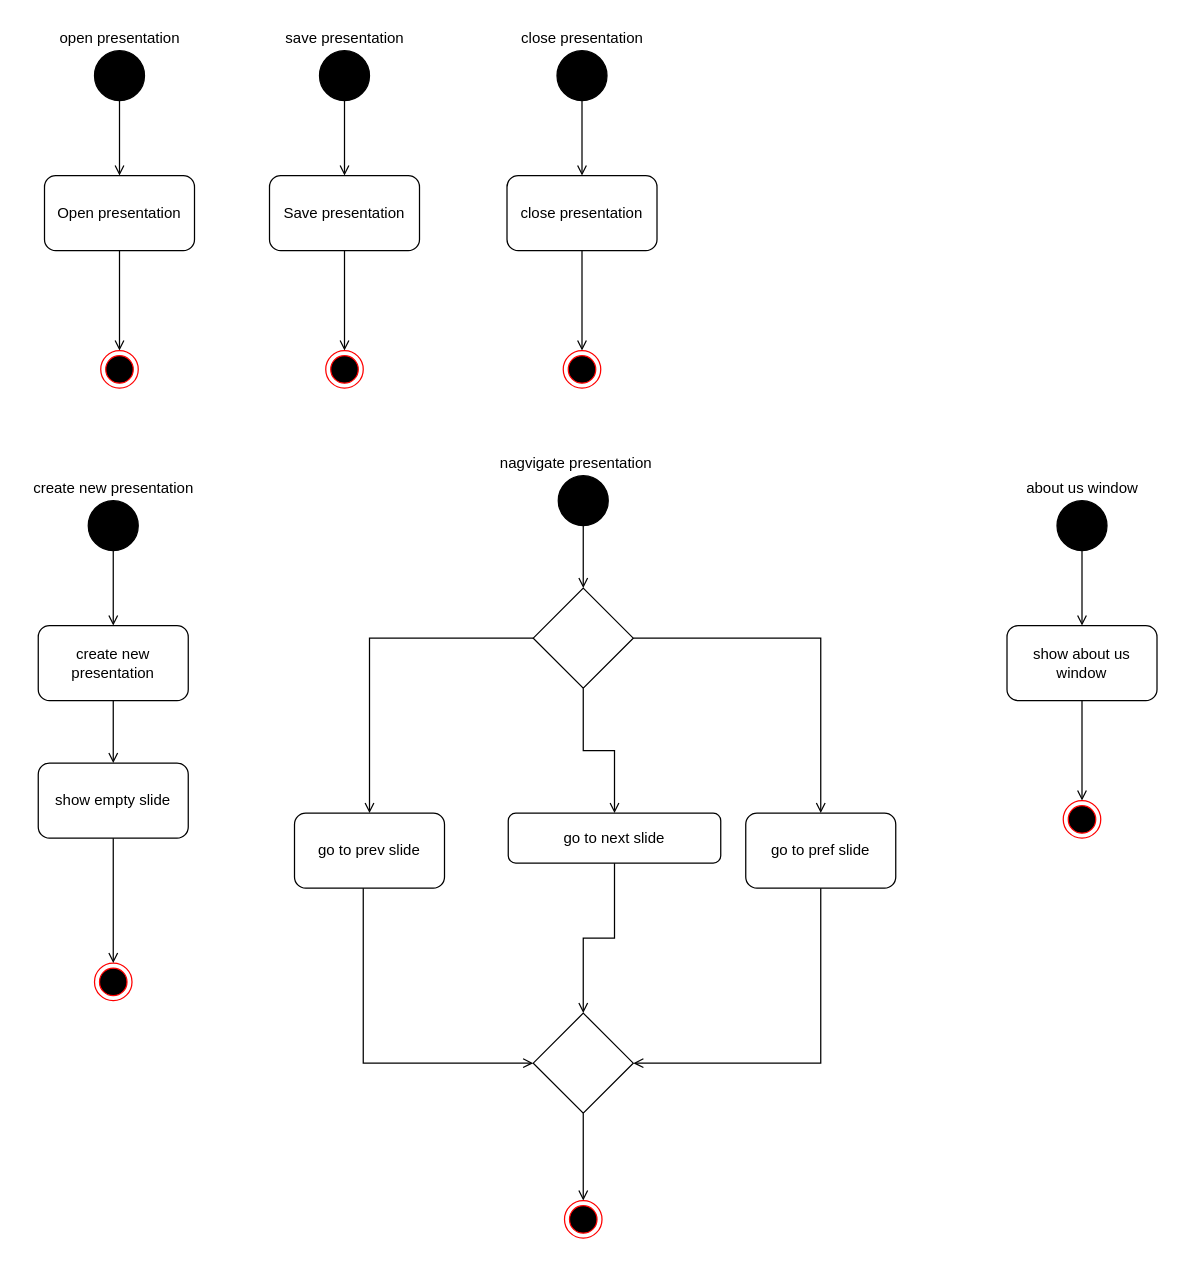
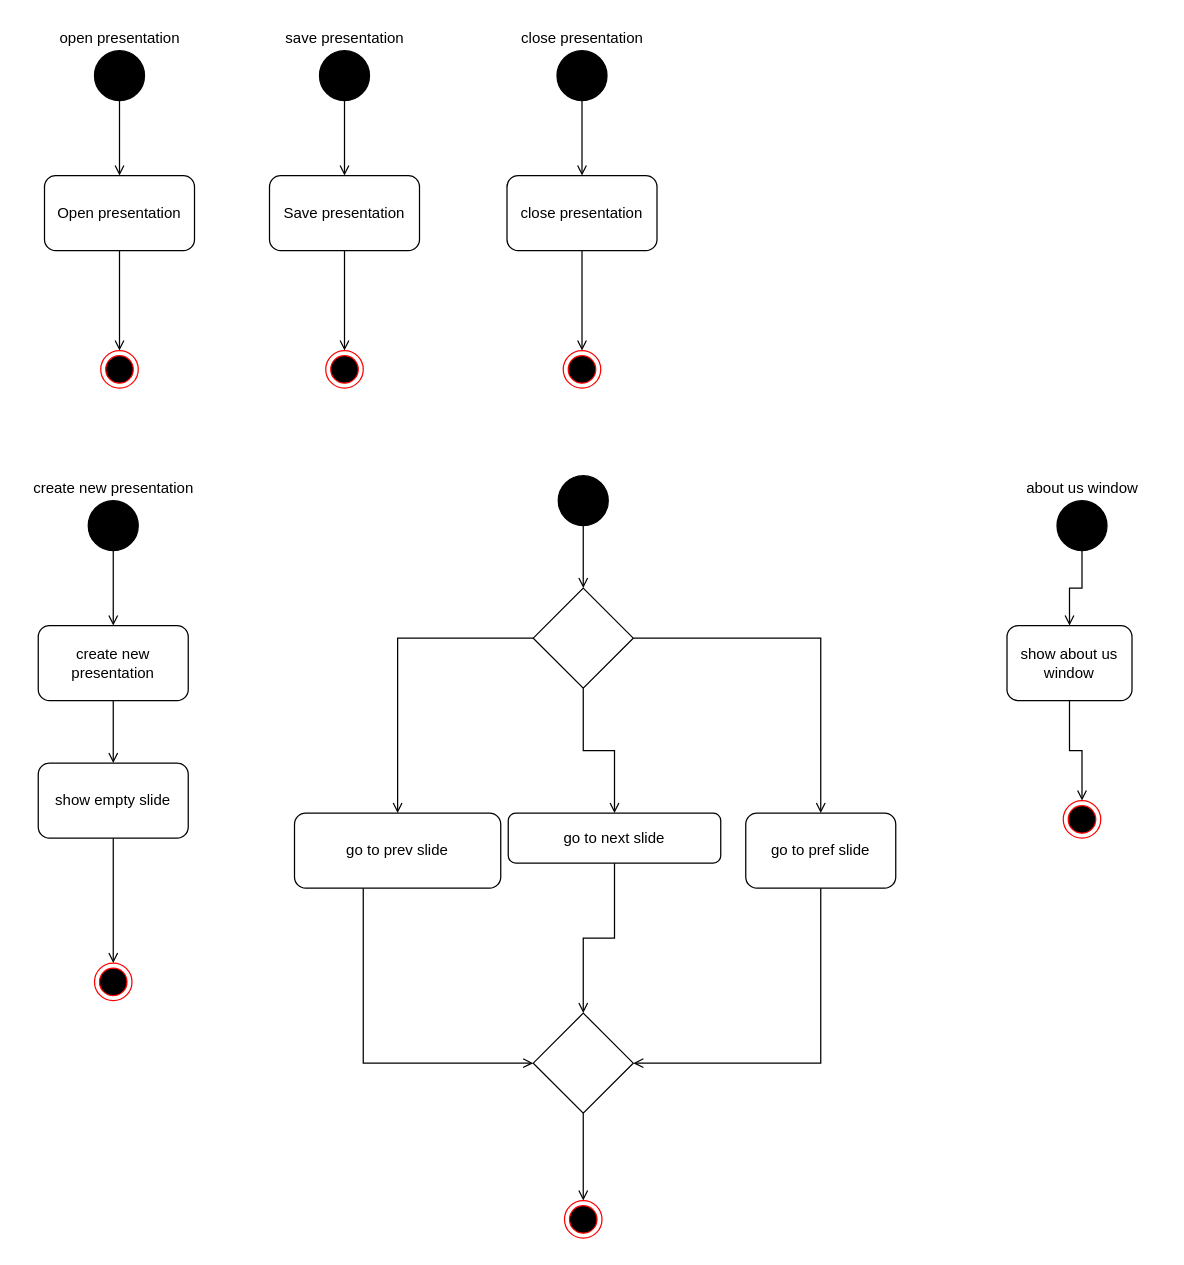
(576, 463) -> none
(1082, 663) -> (1069, 663)
(369, 851) -> (398, 851)
